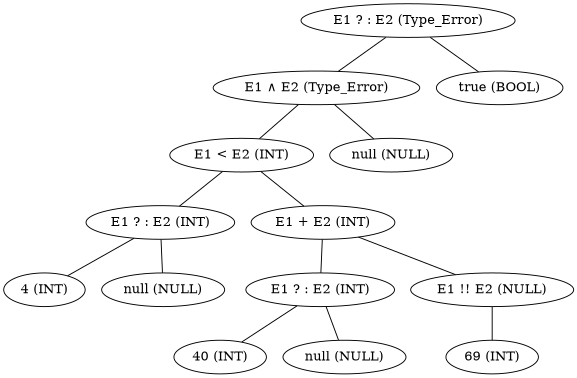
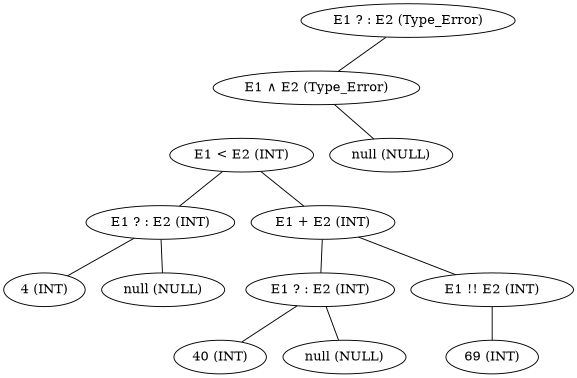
(500, 88) -> none
(279, 122) -> none
(492, 290) -> (492, 290)
